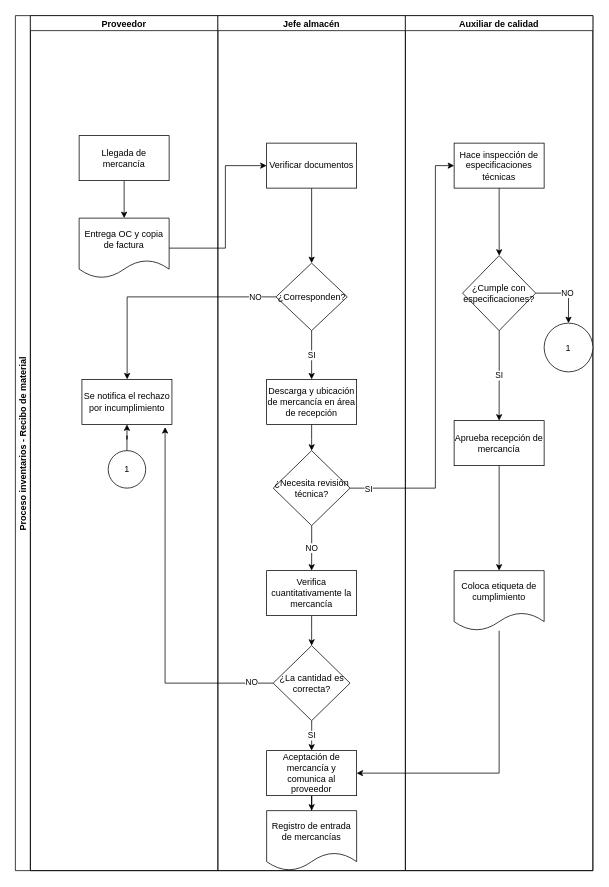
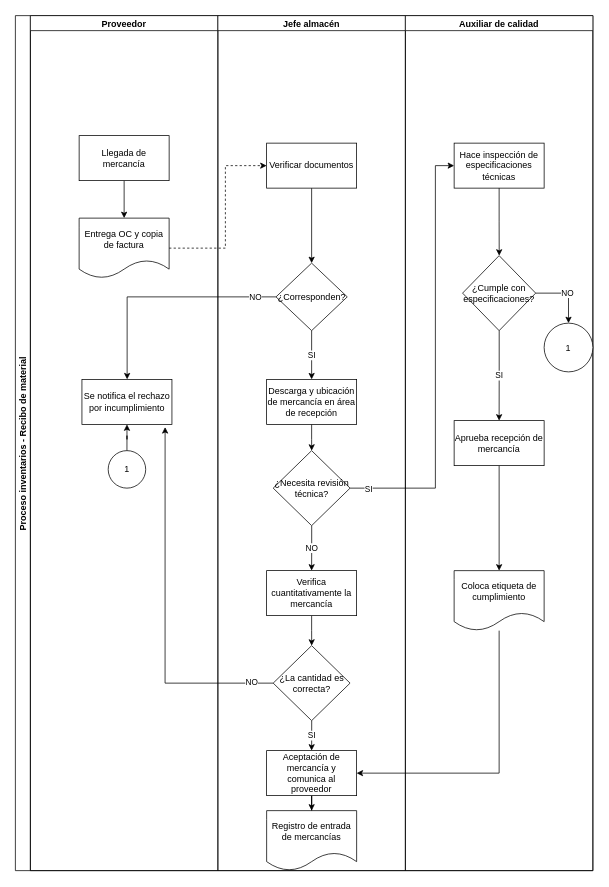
(225, 217) -> (225, 217)
